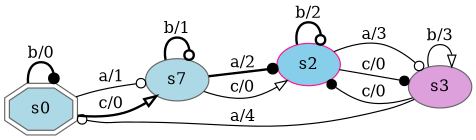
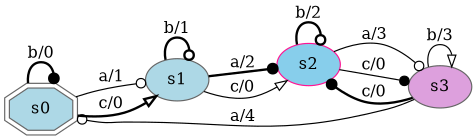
(177, 80) -> (177, 80)
(373, 103) -> (373, 103)
